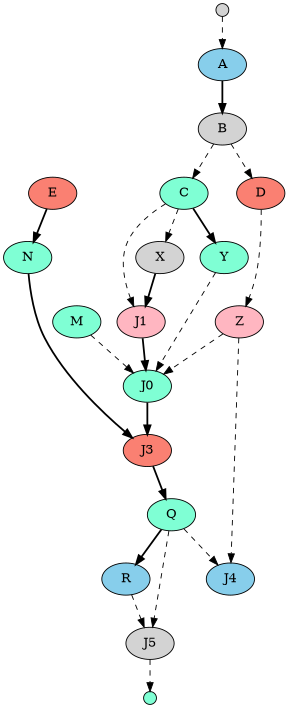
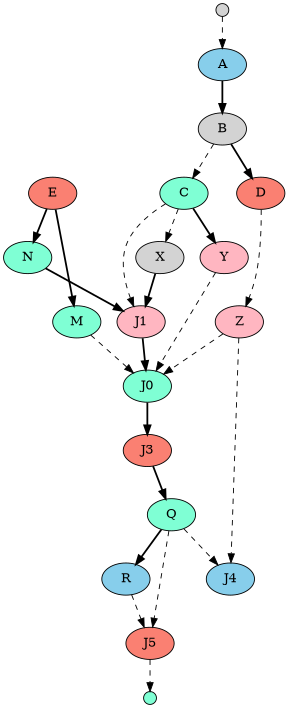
(239, 157) -> (239, 157)
none -> (64, 253)
(224, 258) -> (224, 258)
(60, 363) -> (80, 287)
(150, 643) -> (150, 643)
